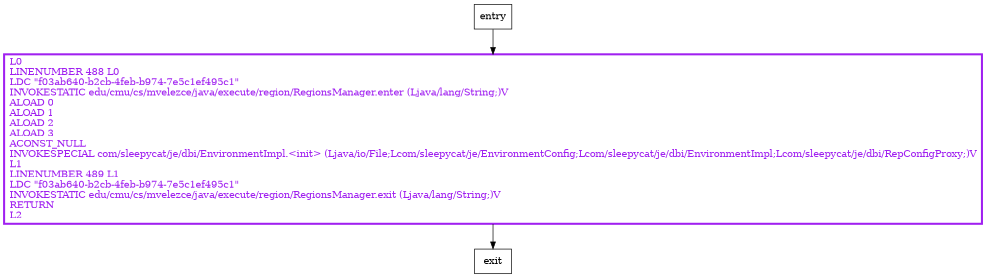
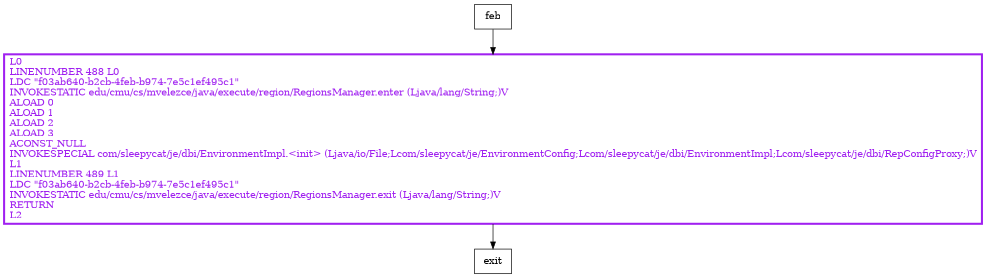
(493, 17) -> (493, 17)
